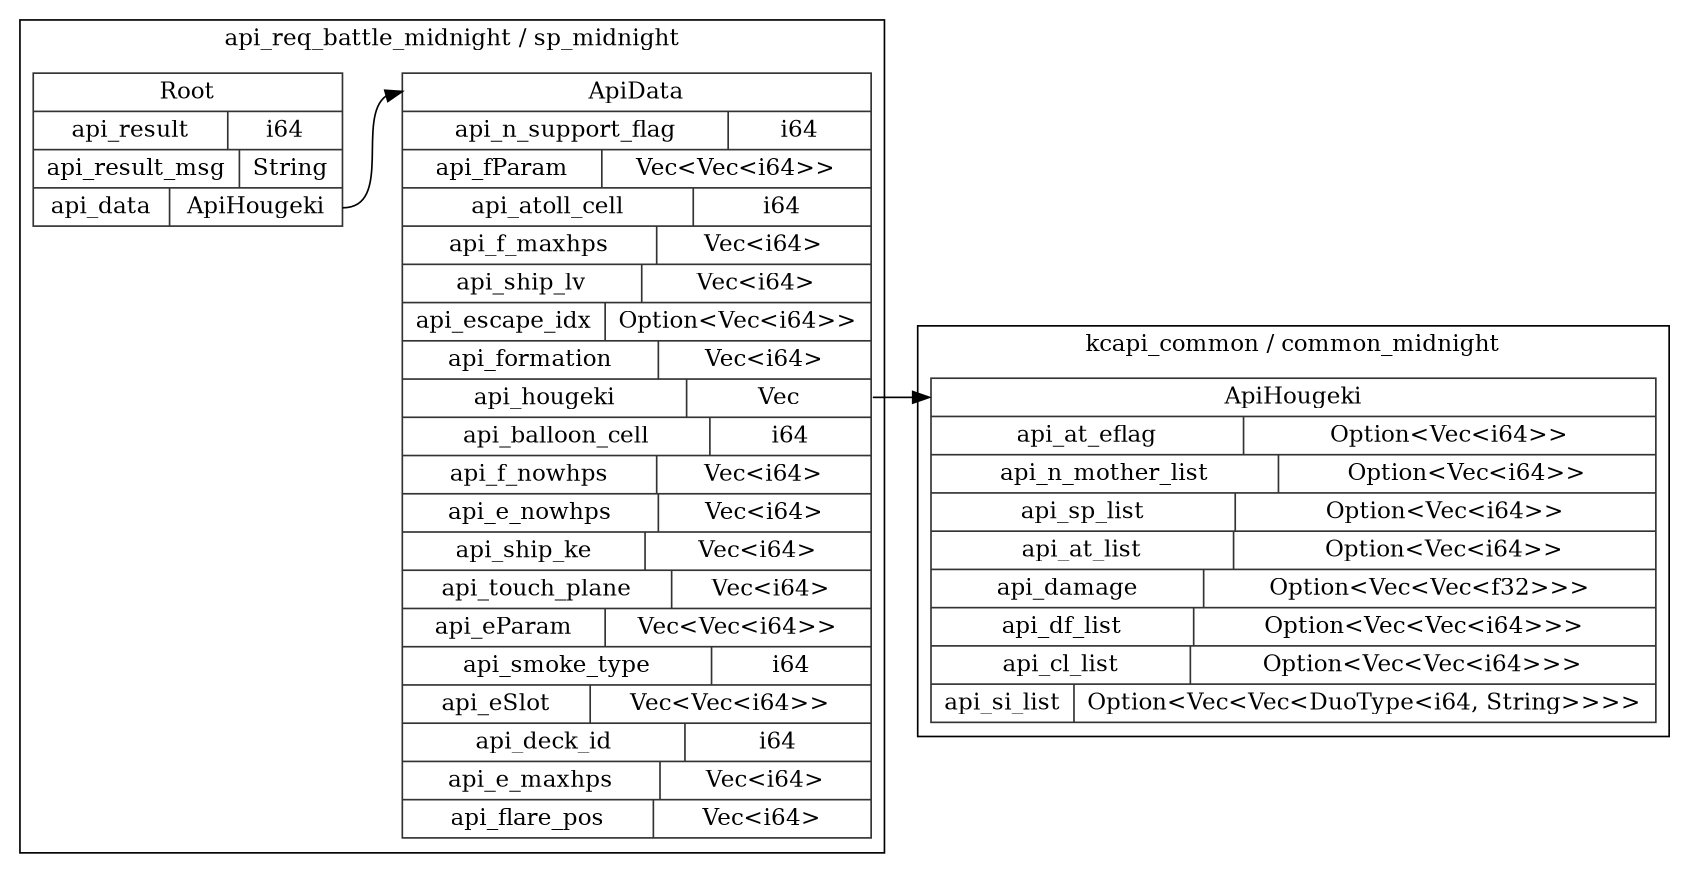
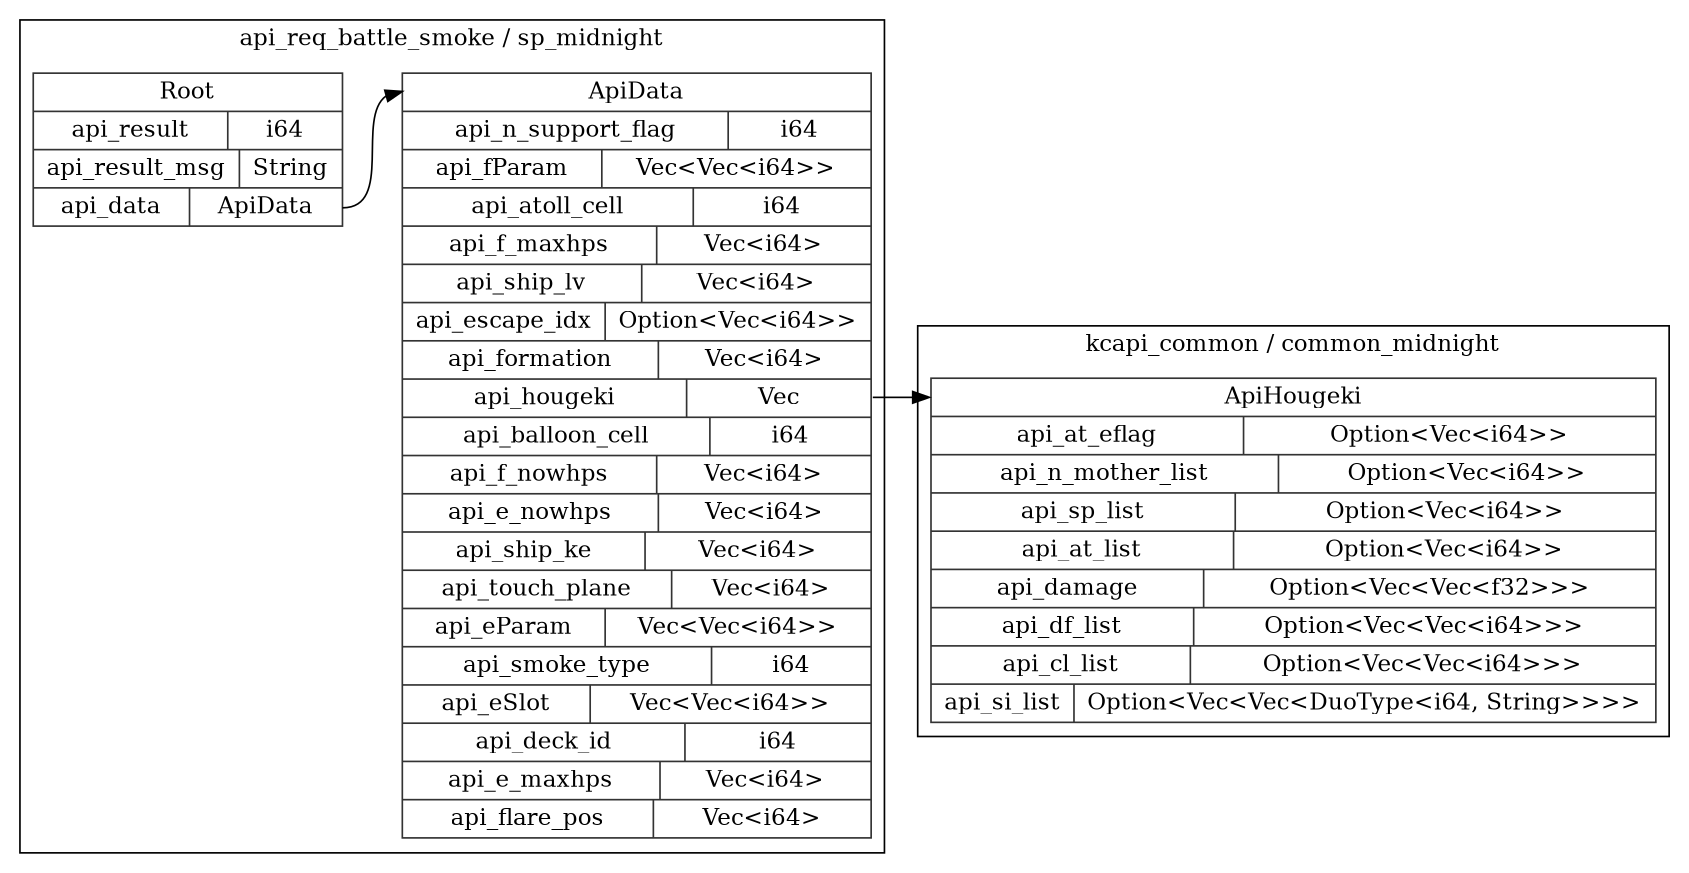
(452, 39) -> (452, 39)
(256, 206) -> (266, 206)
